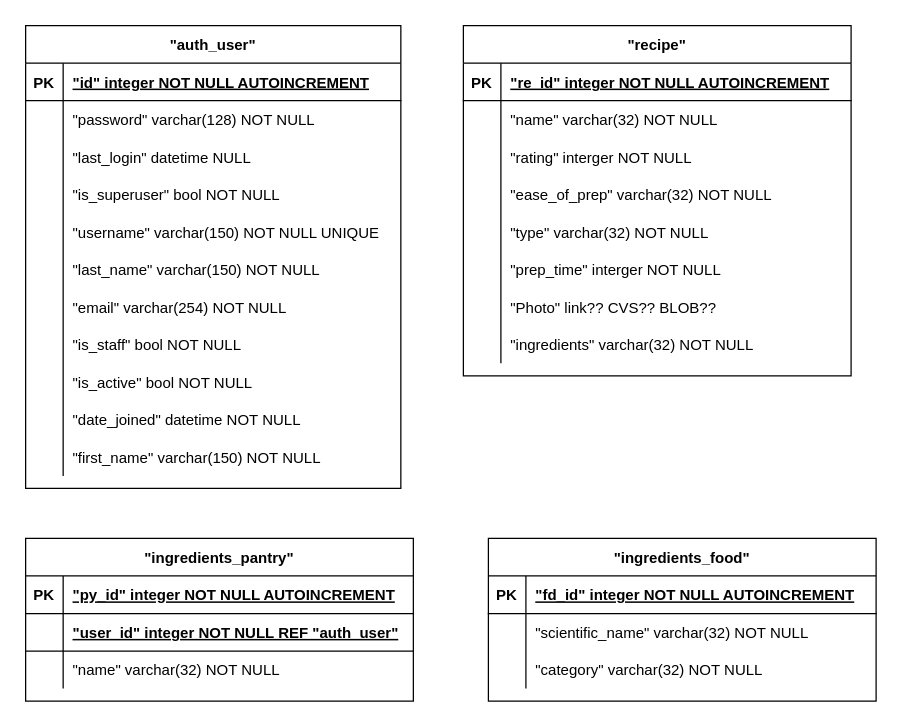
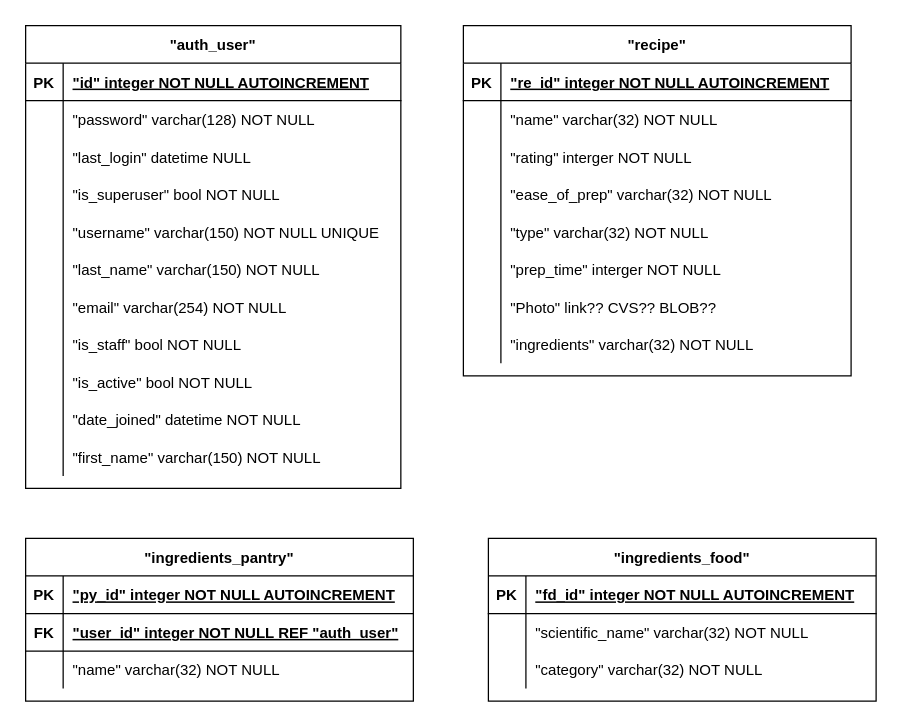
none -> (44, 632)
